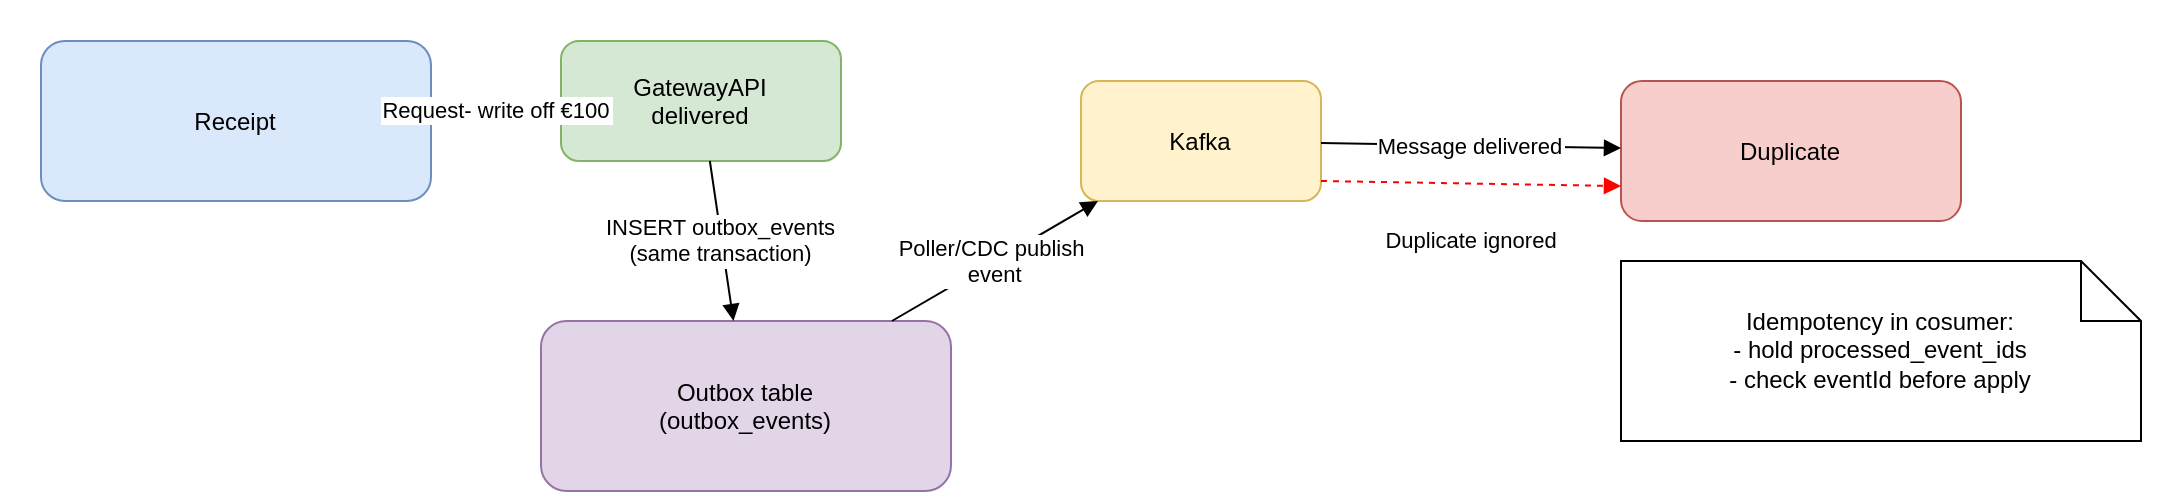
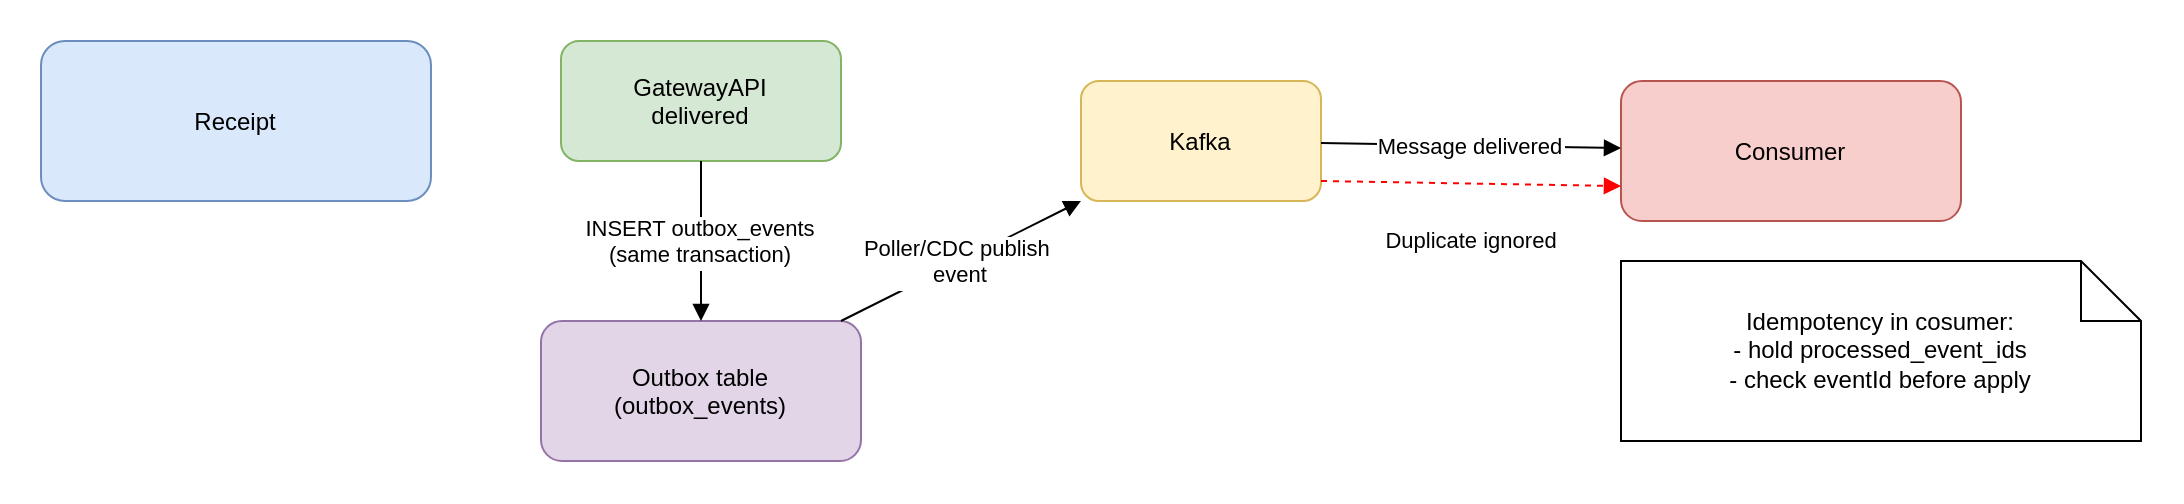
(487, 110) -> none
(1790, 152) -> (1790, 152)
(746, 406) -> (701, 391)
